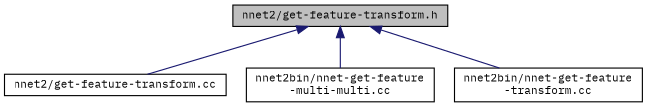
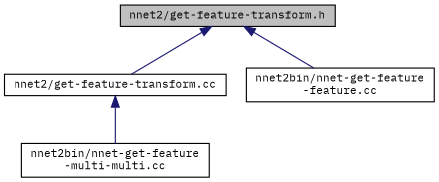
(340, 53) -> (115, 125)
(548, 85) -> (340, 85)
